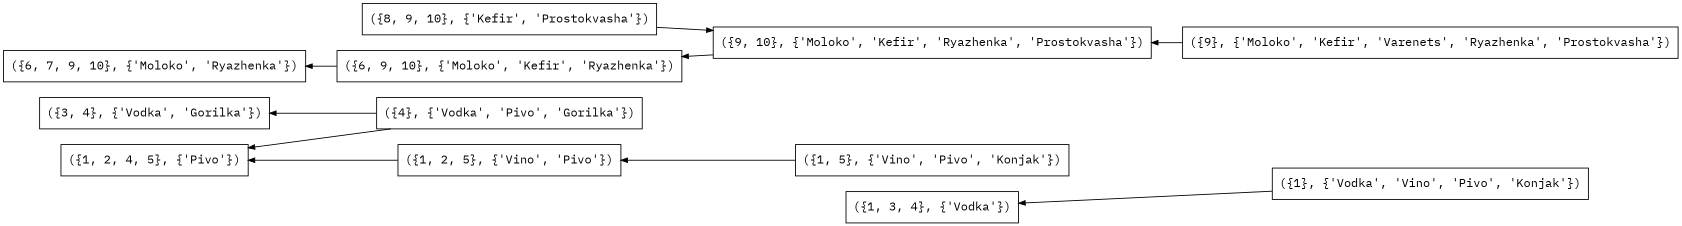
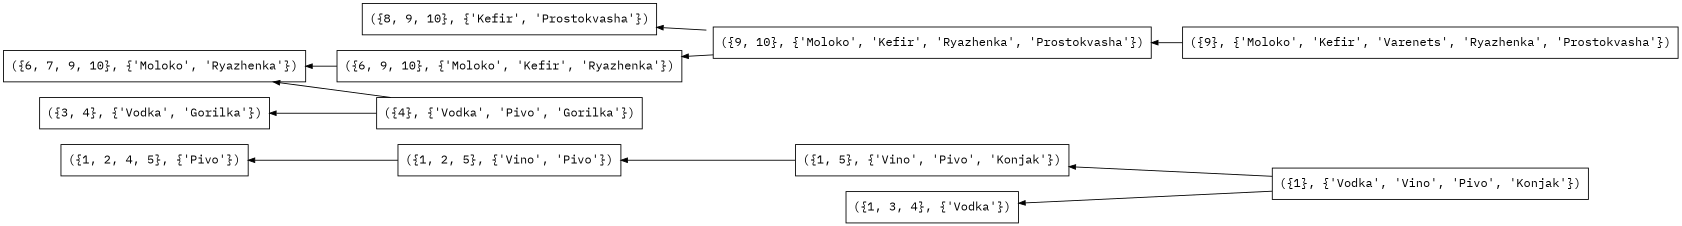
(682, 29) -> (685, 29)
(323, 138) -> (335, 90)
none -> (1174, 172)
